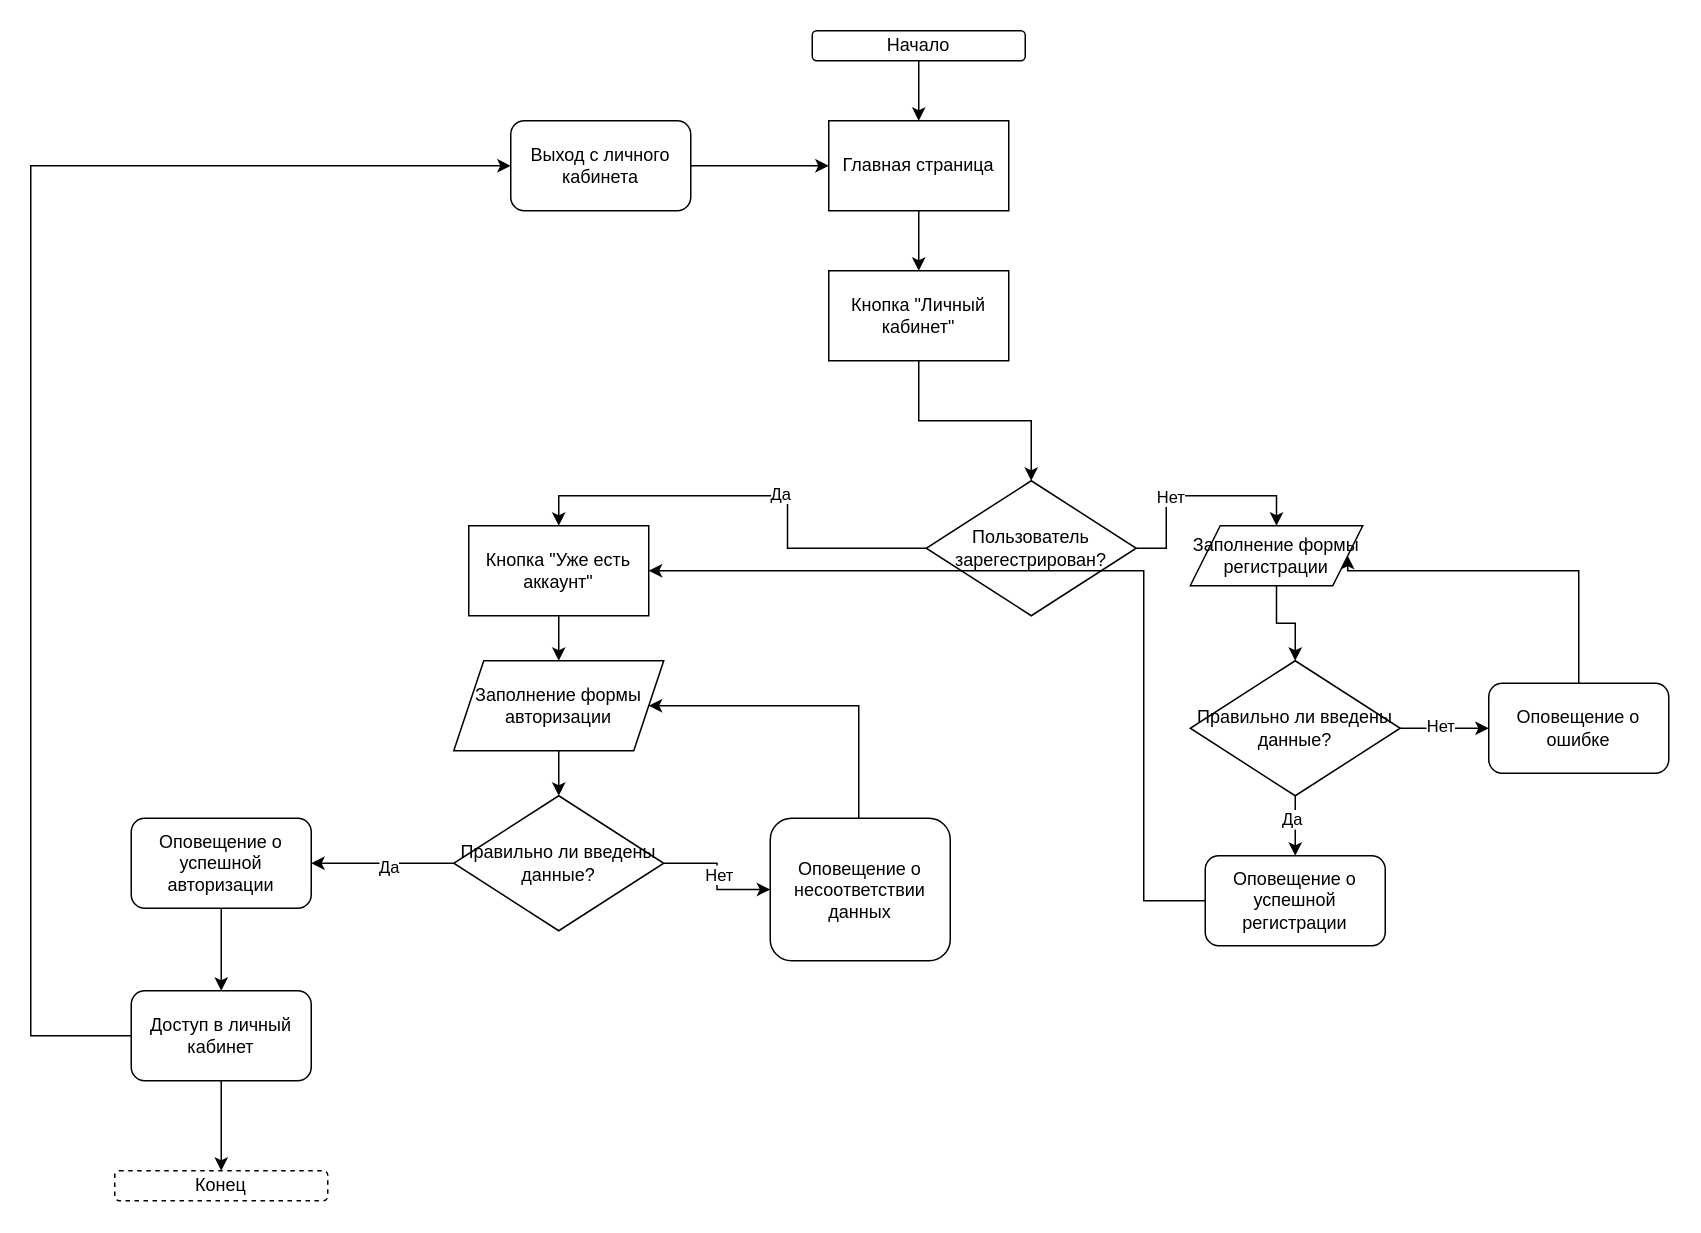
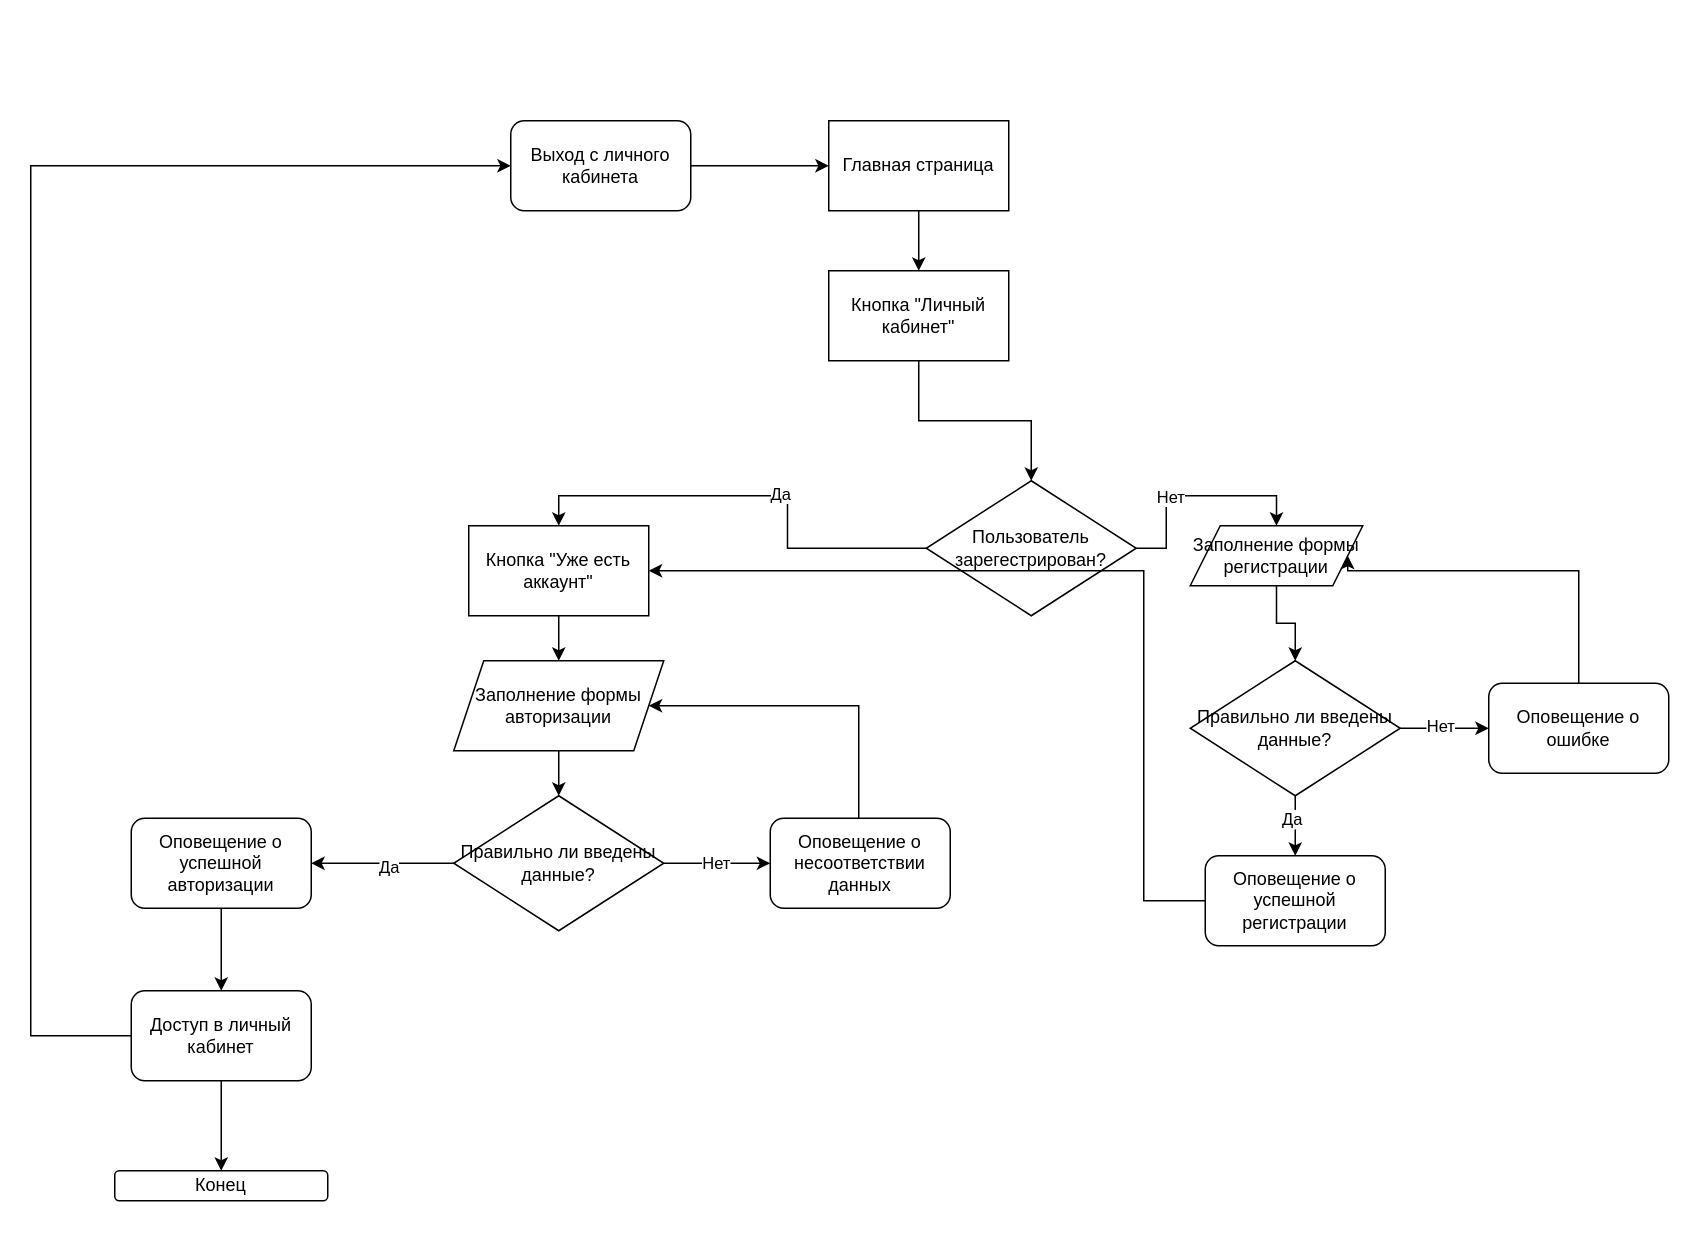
(919, 46) -> none
(919, 86) -> none
(860, 890) -> (860, 863)
(221, 1186) -> (221, 1186)
